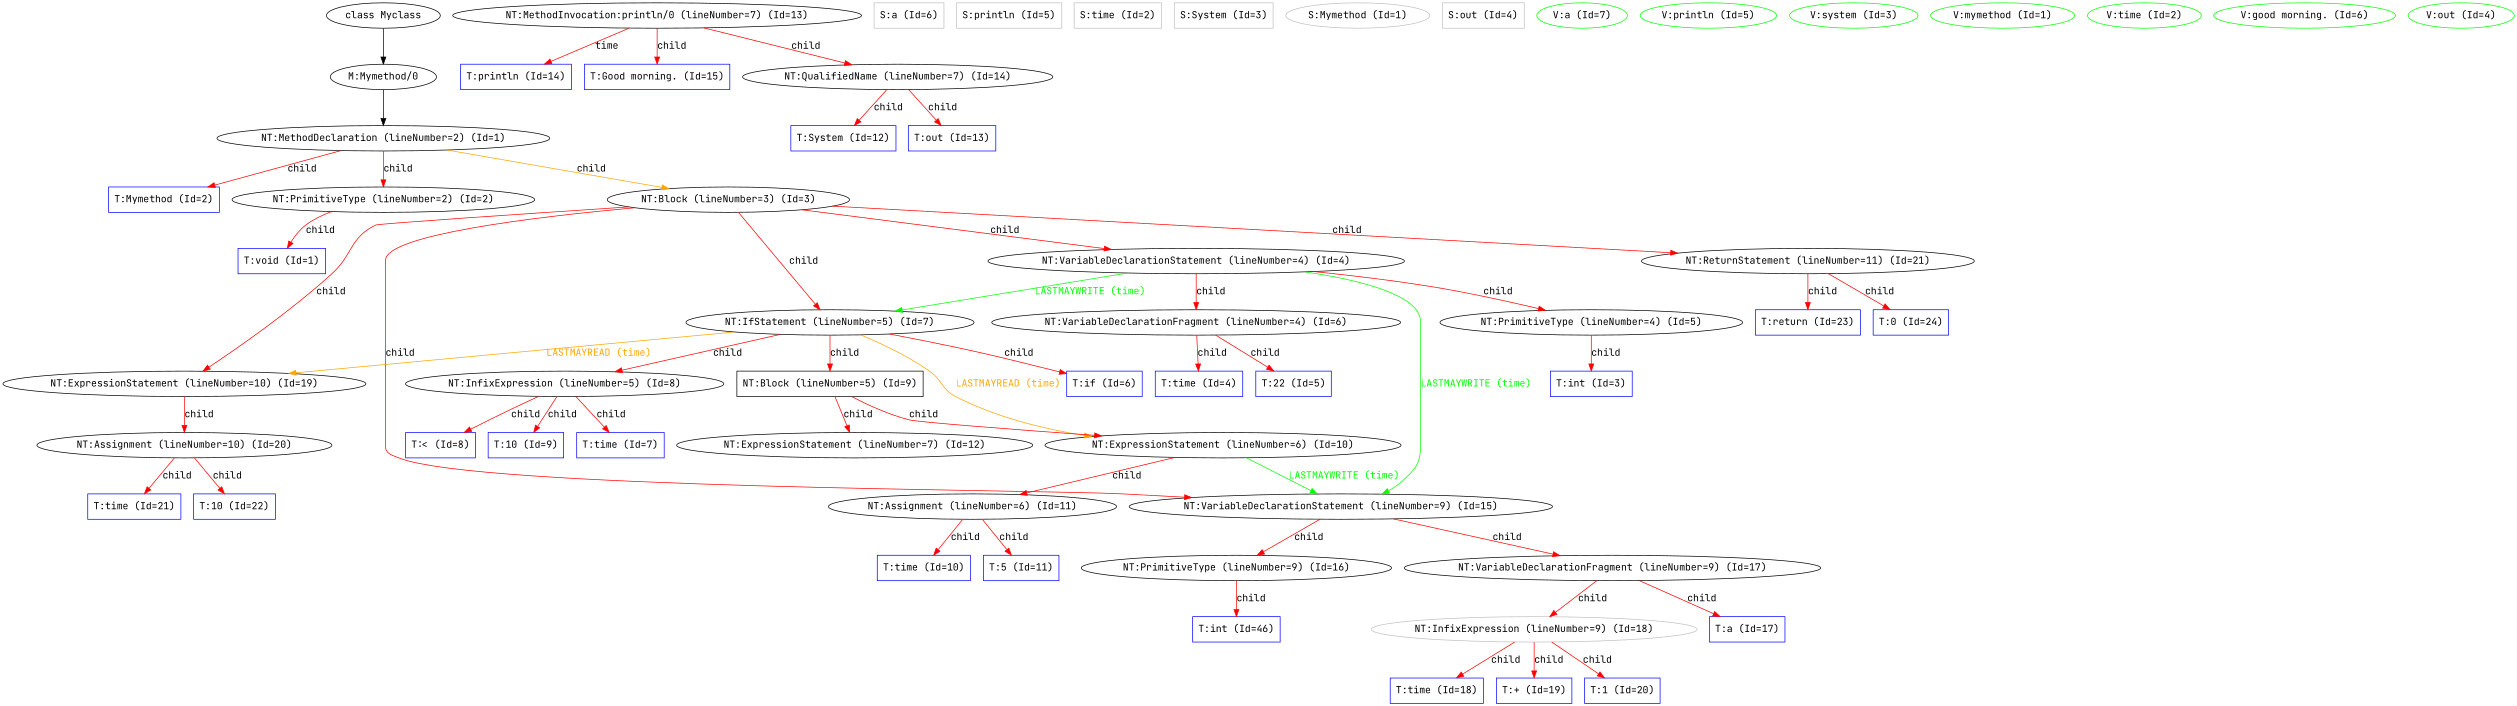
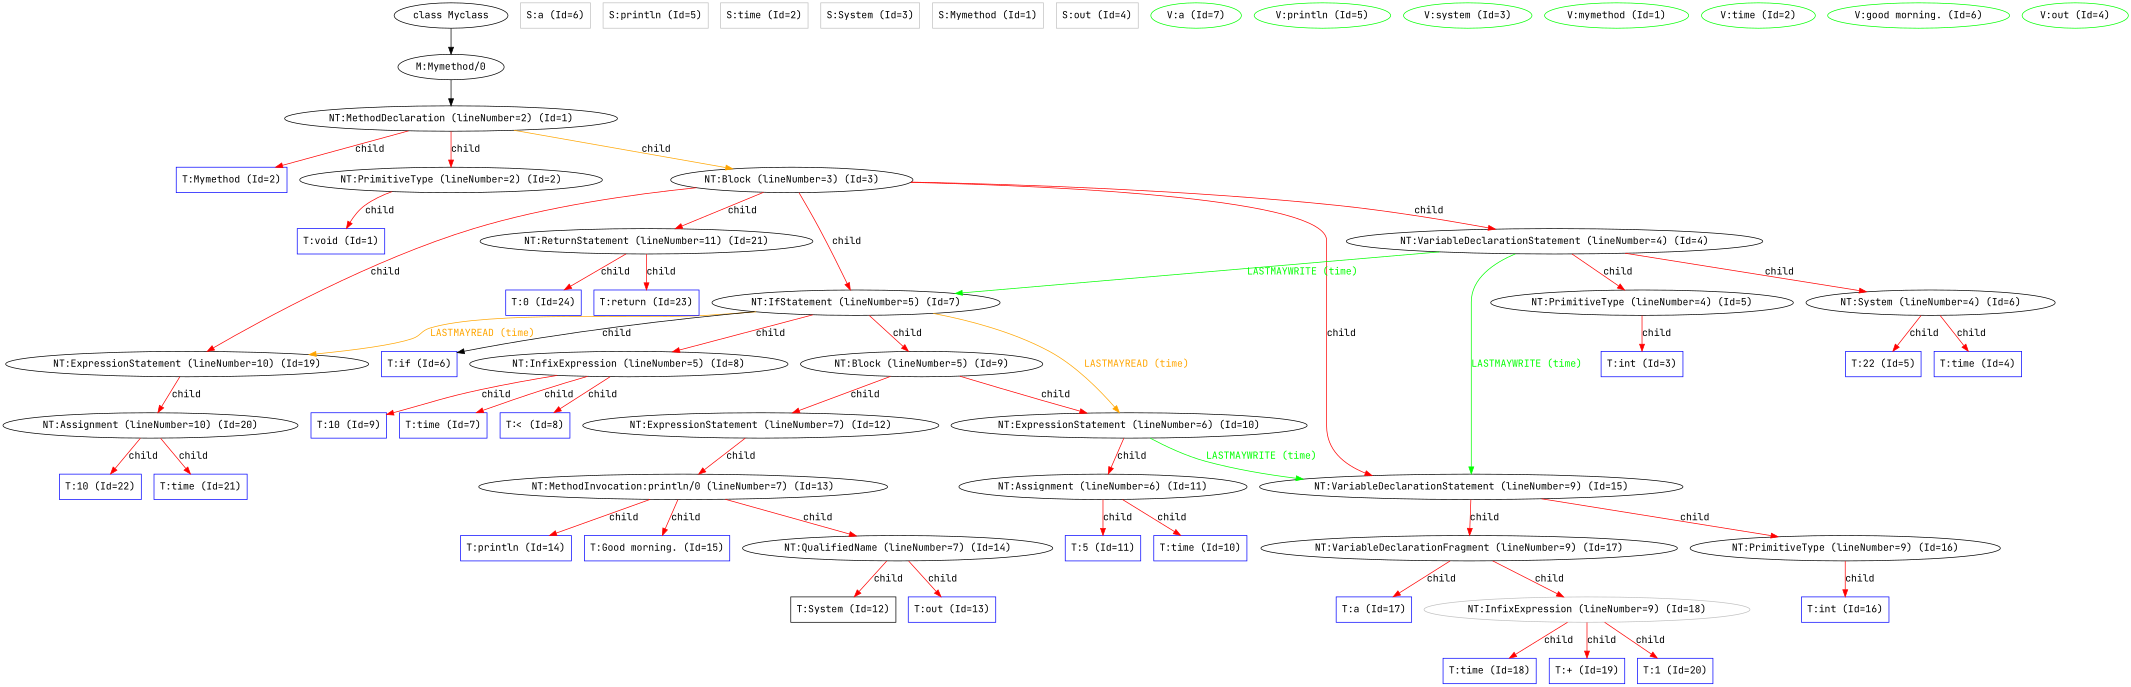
(1358, 16) -> (988, 16)
(607, 46) -> (624, 518)
(843, 138) -> (843, 610)
(1196, 322) -> (1931, 303)
(975, 351) -> (609, 328)
(830, 384) -> (922, 364)
none -> (725, 454)
(1236, 629) -> (1845, 610)
